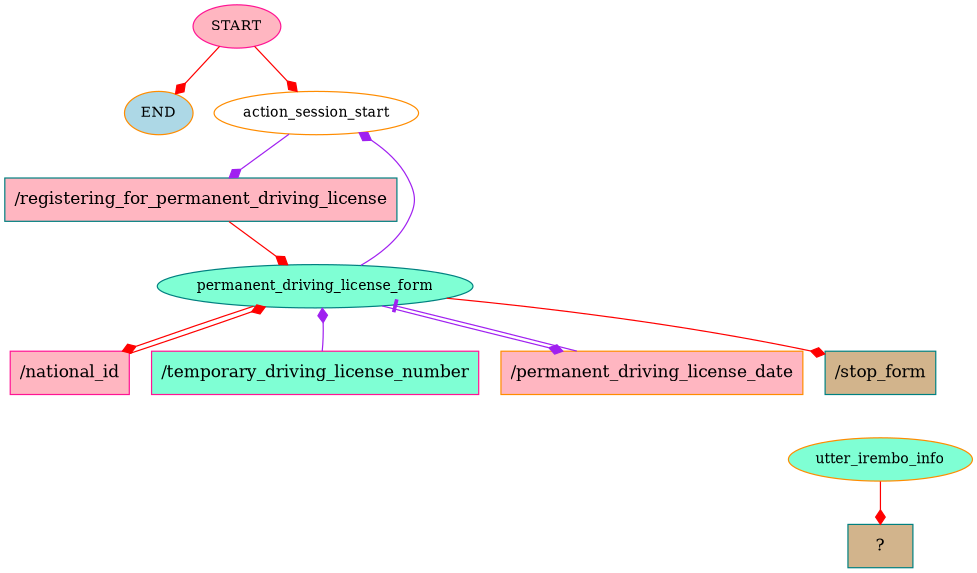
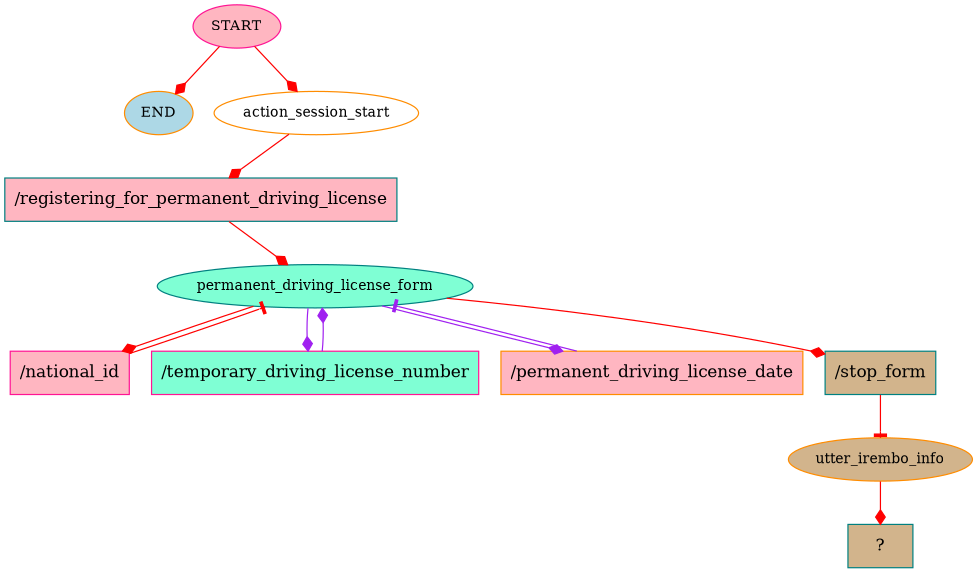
(265, 152) -> (265, 152)
(414, 206) -> (307, 322)
(194, 332) -> (194, 332)
none -> (880, 413)
(880, 459) -> (880, 459)
